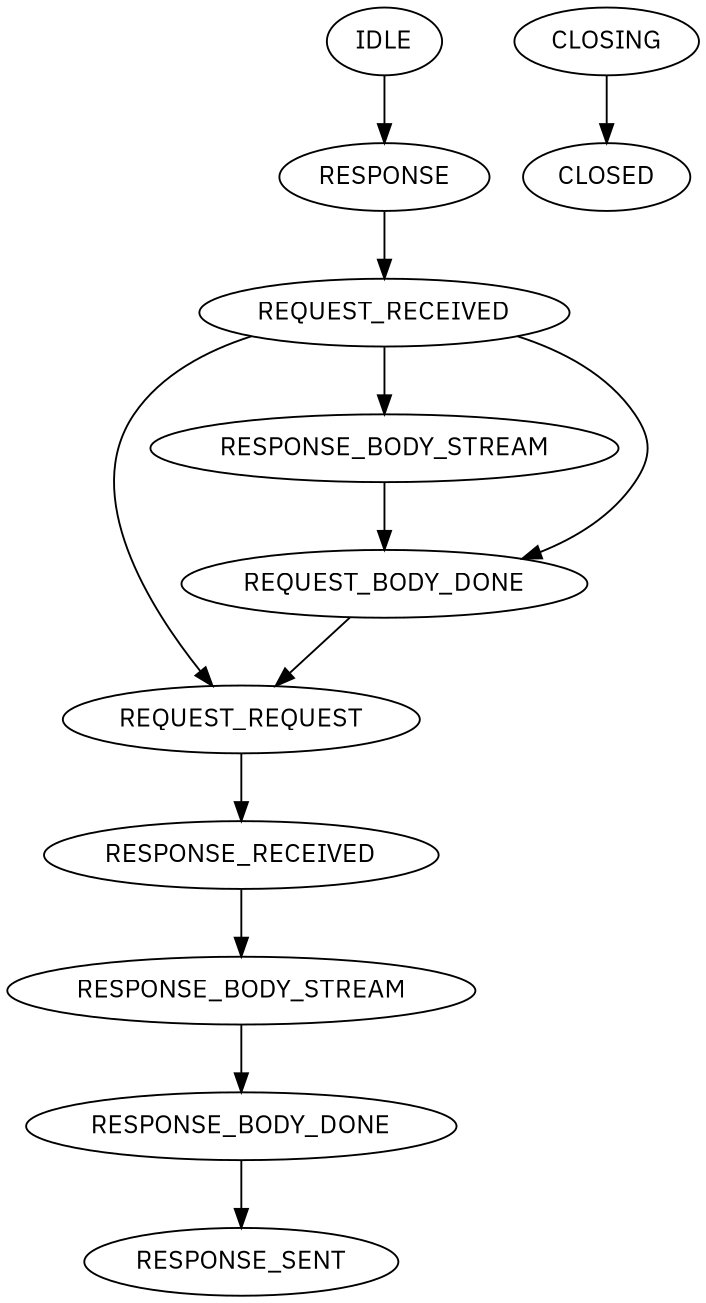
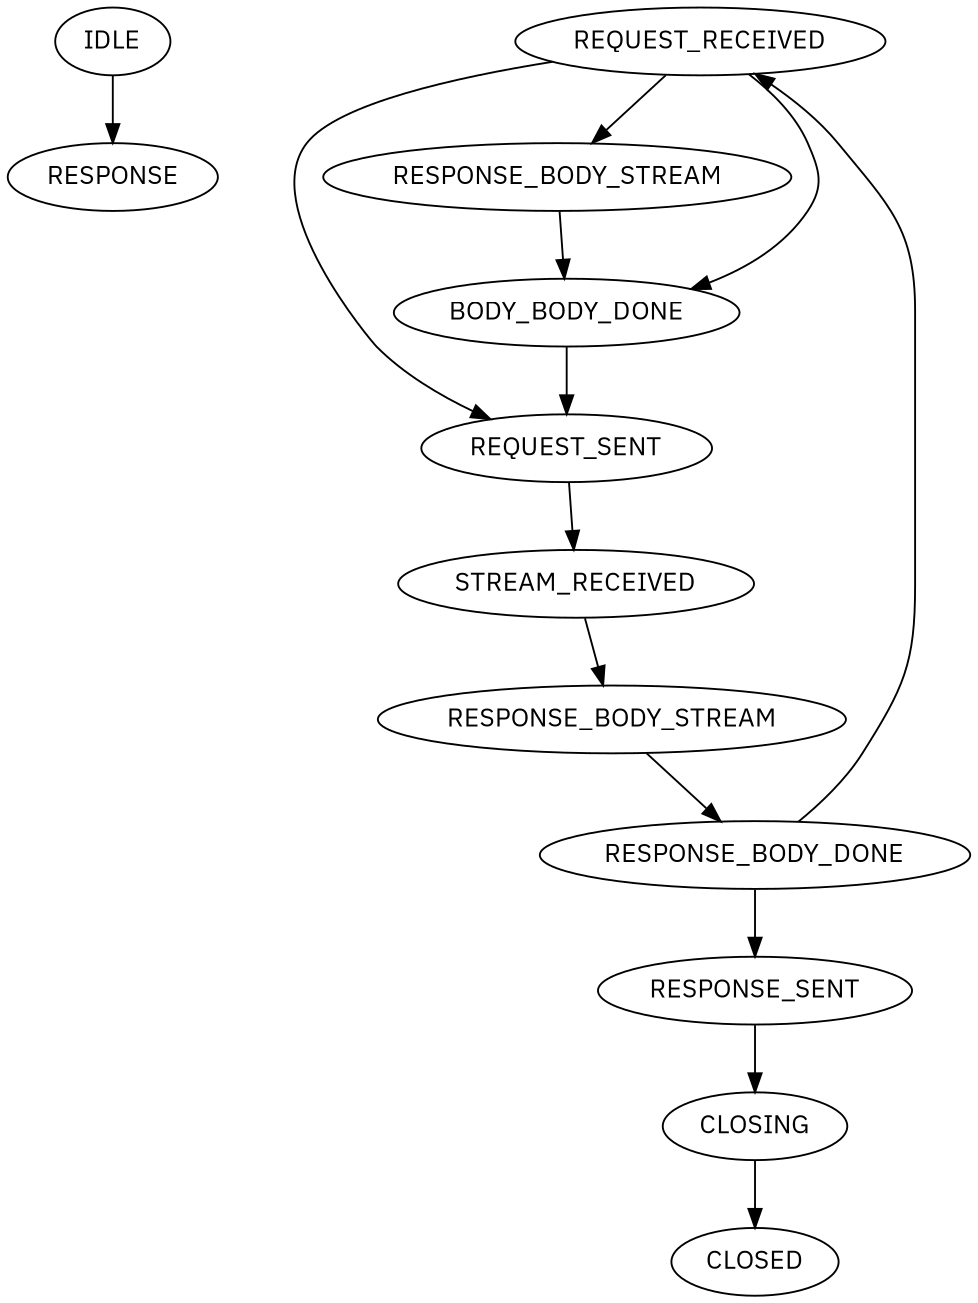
(384, 236) -> (915, 445)
(384, 584) -> (567, 313)
(241, 719) -> (567, 448)
(241, 855) -> (576, 584)
none -> (755, 1049)
